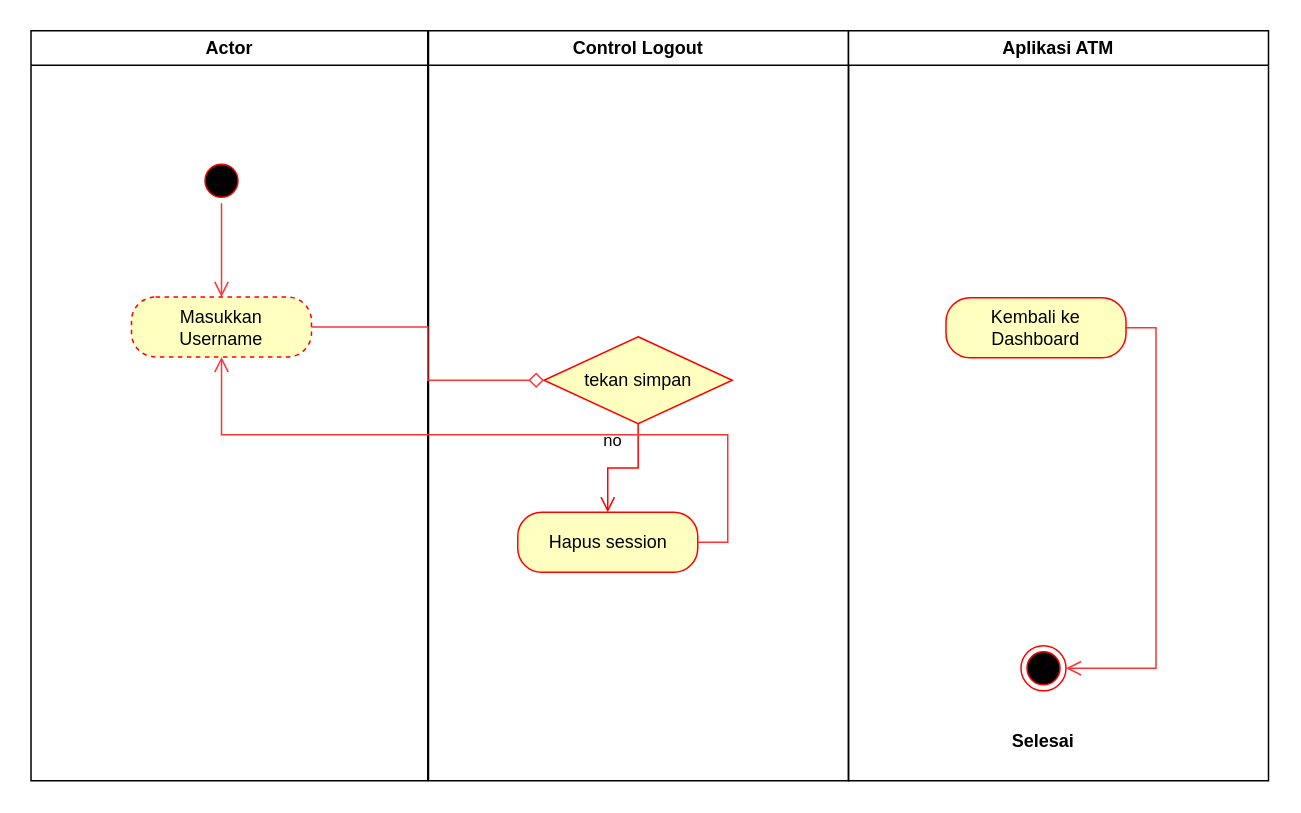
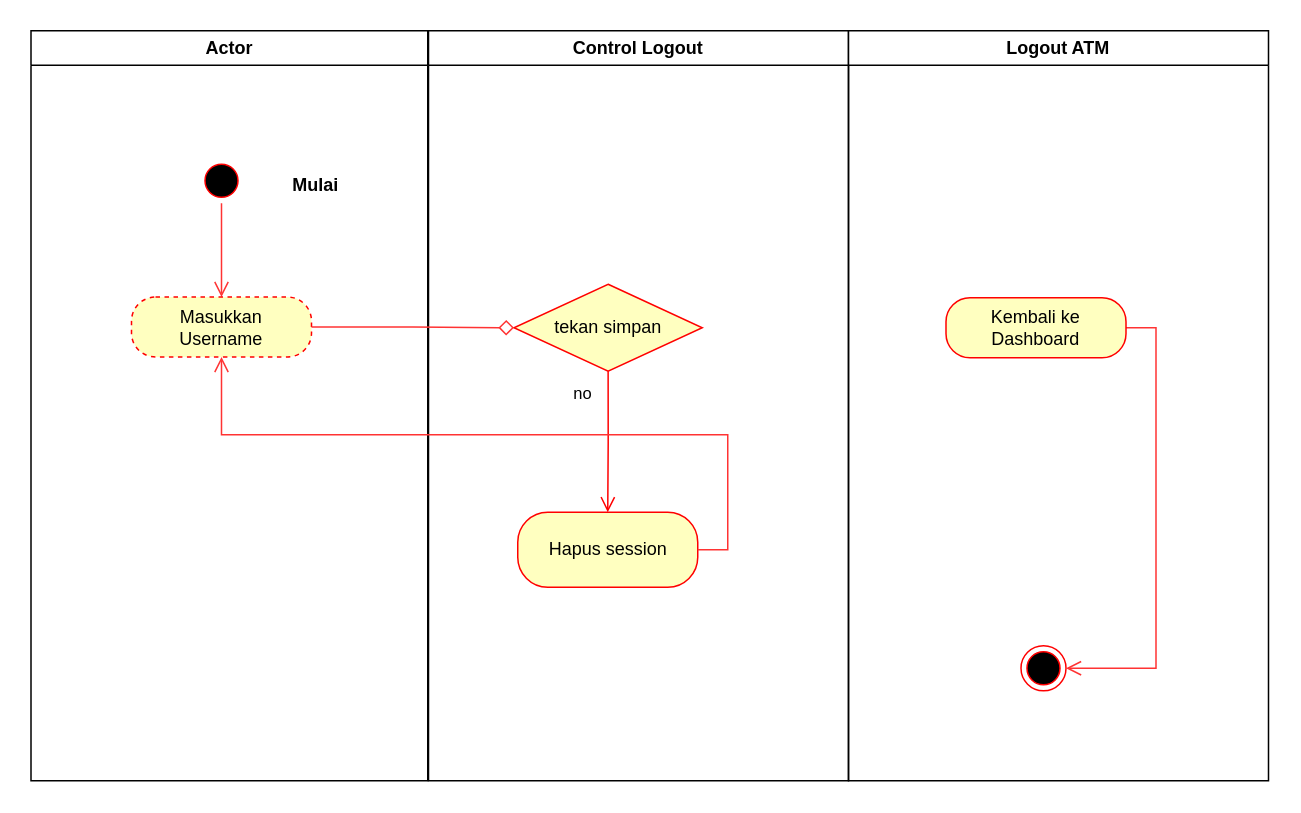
(1058, 49) -> (1058, 49)
none -> (316, 184)
(638, 380) -> (608, 328)
(608, 542) -> (608, 550)
(1043, 740) -> none
